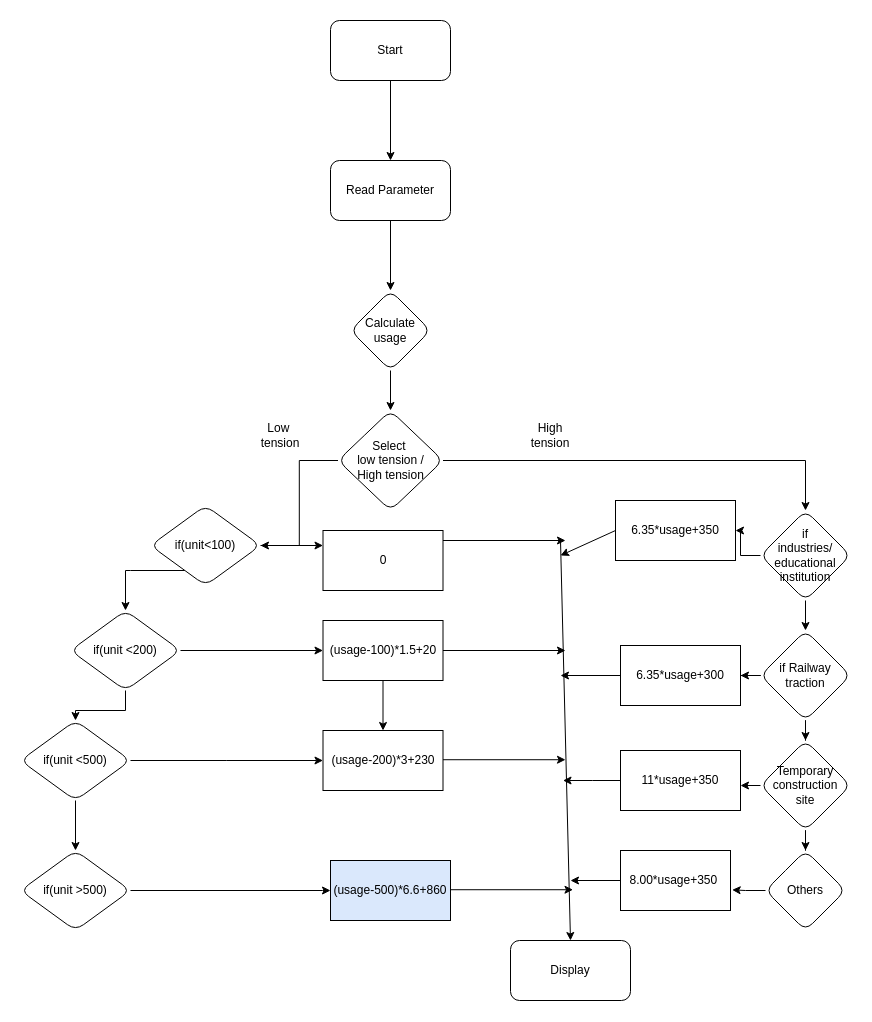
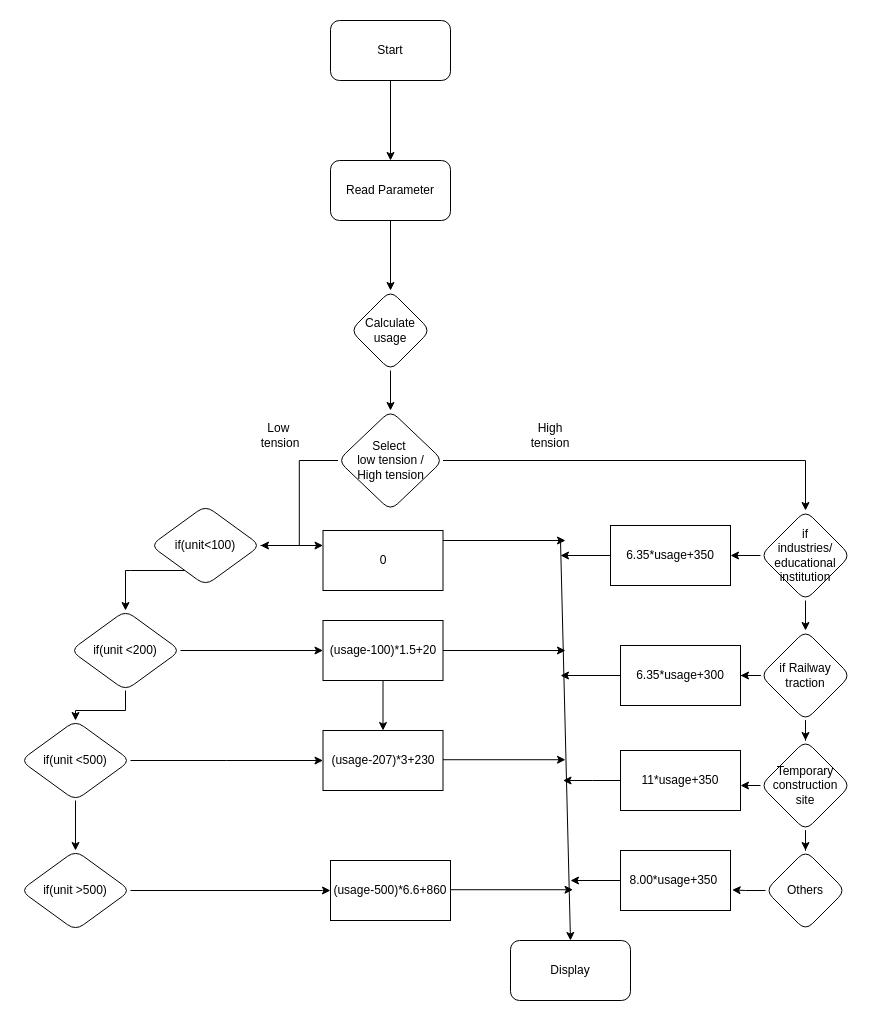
(676, 531) -> (671, 556)
(384, 761) -> (384, 761)
(391, 891) -> (391, 891)
